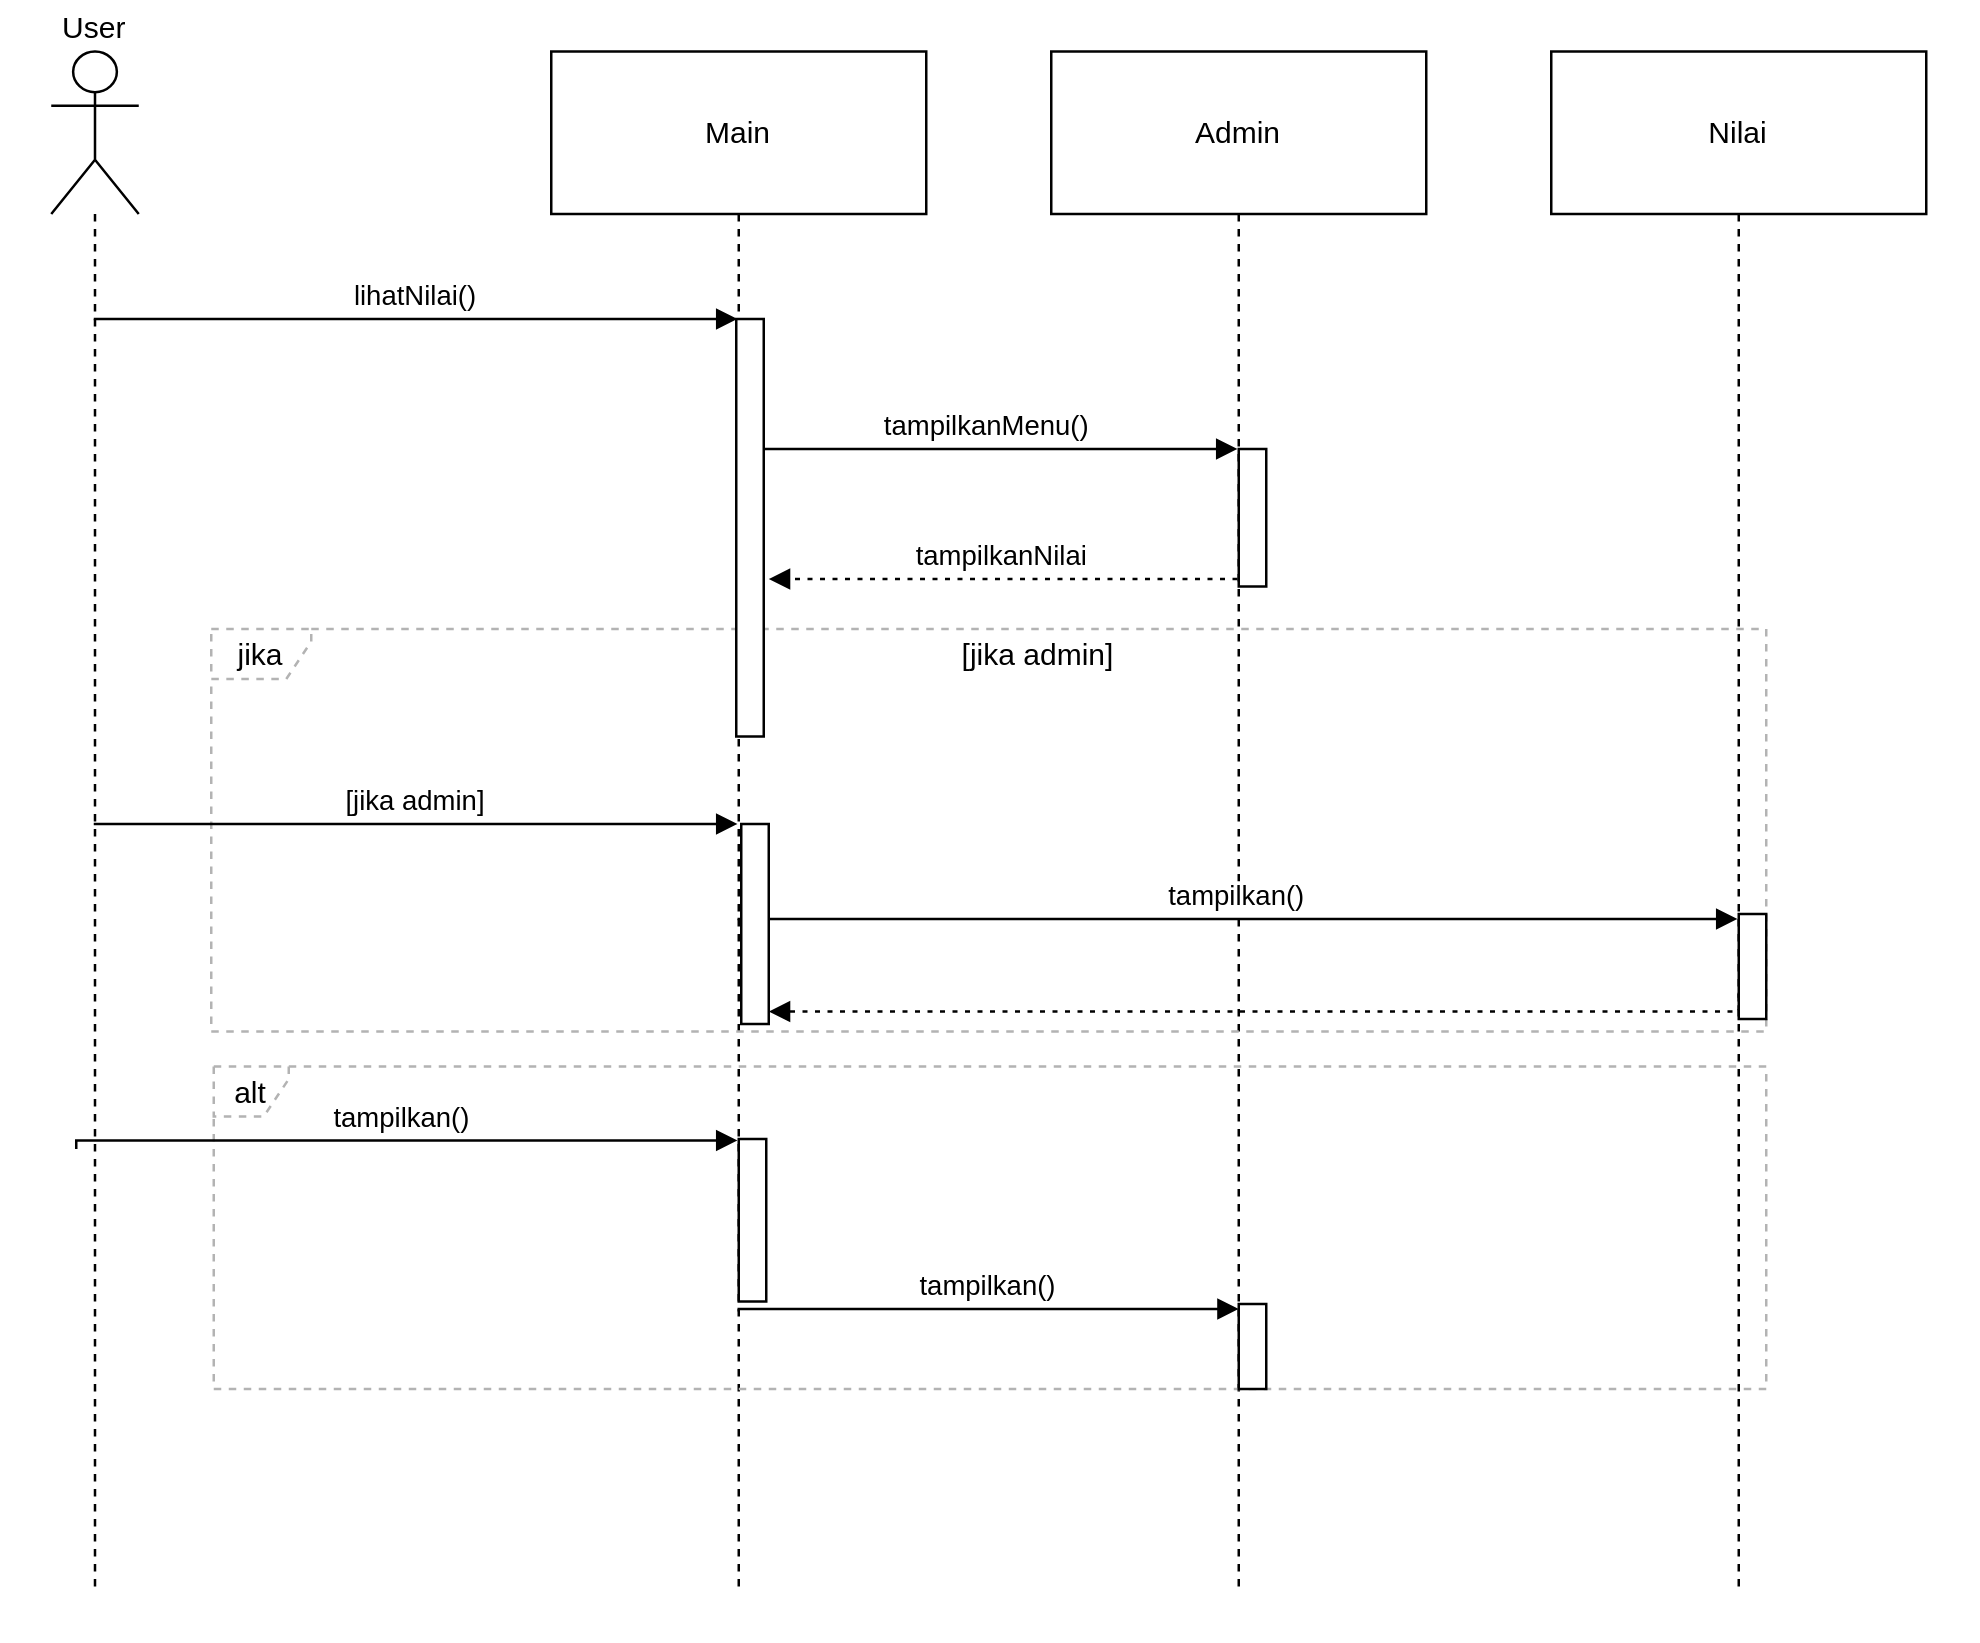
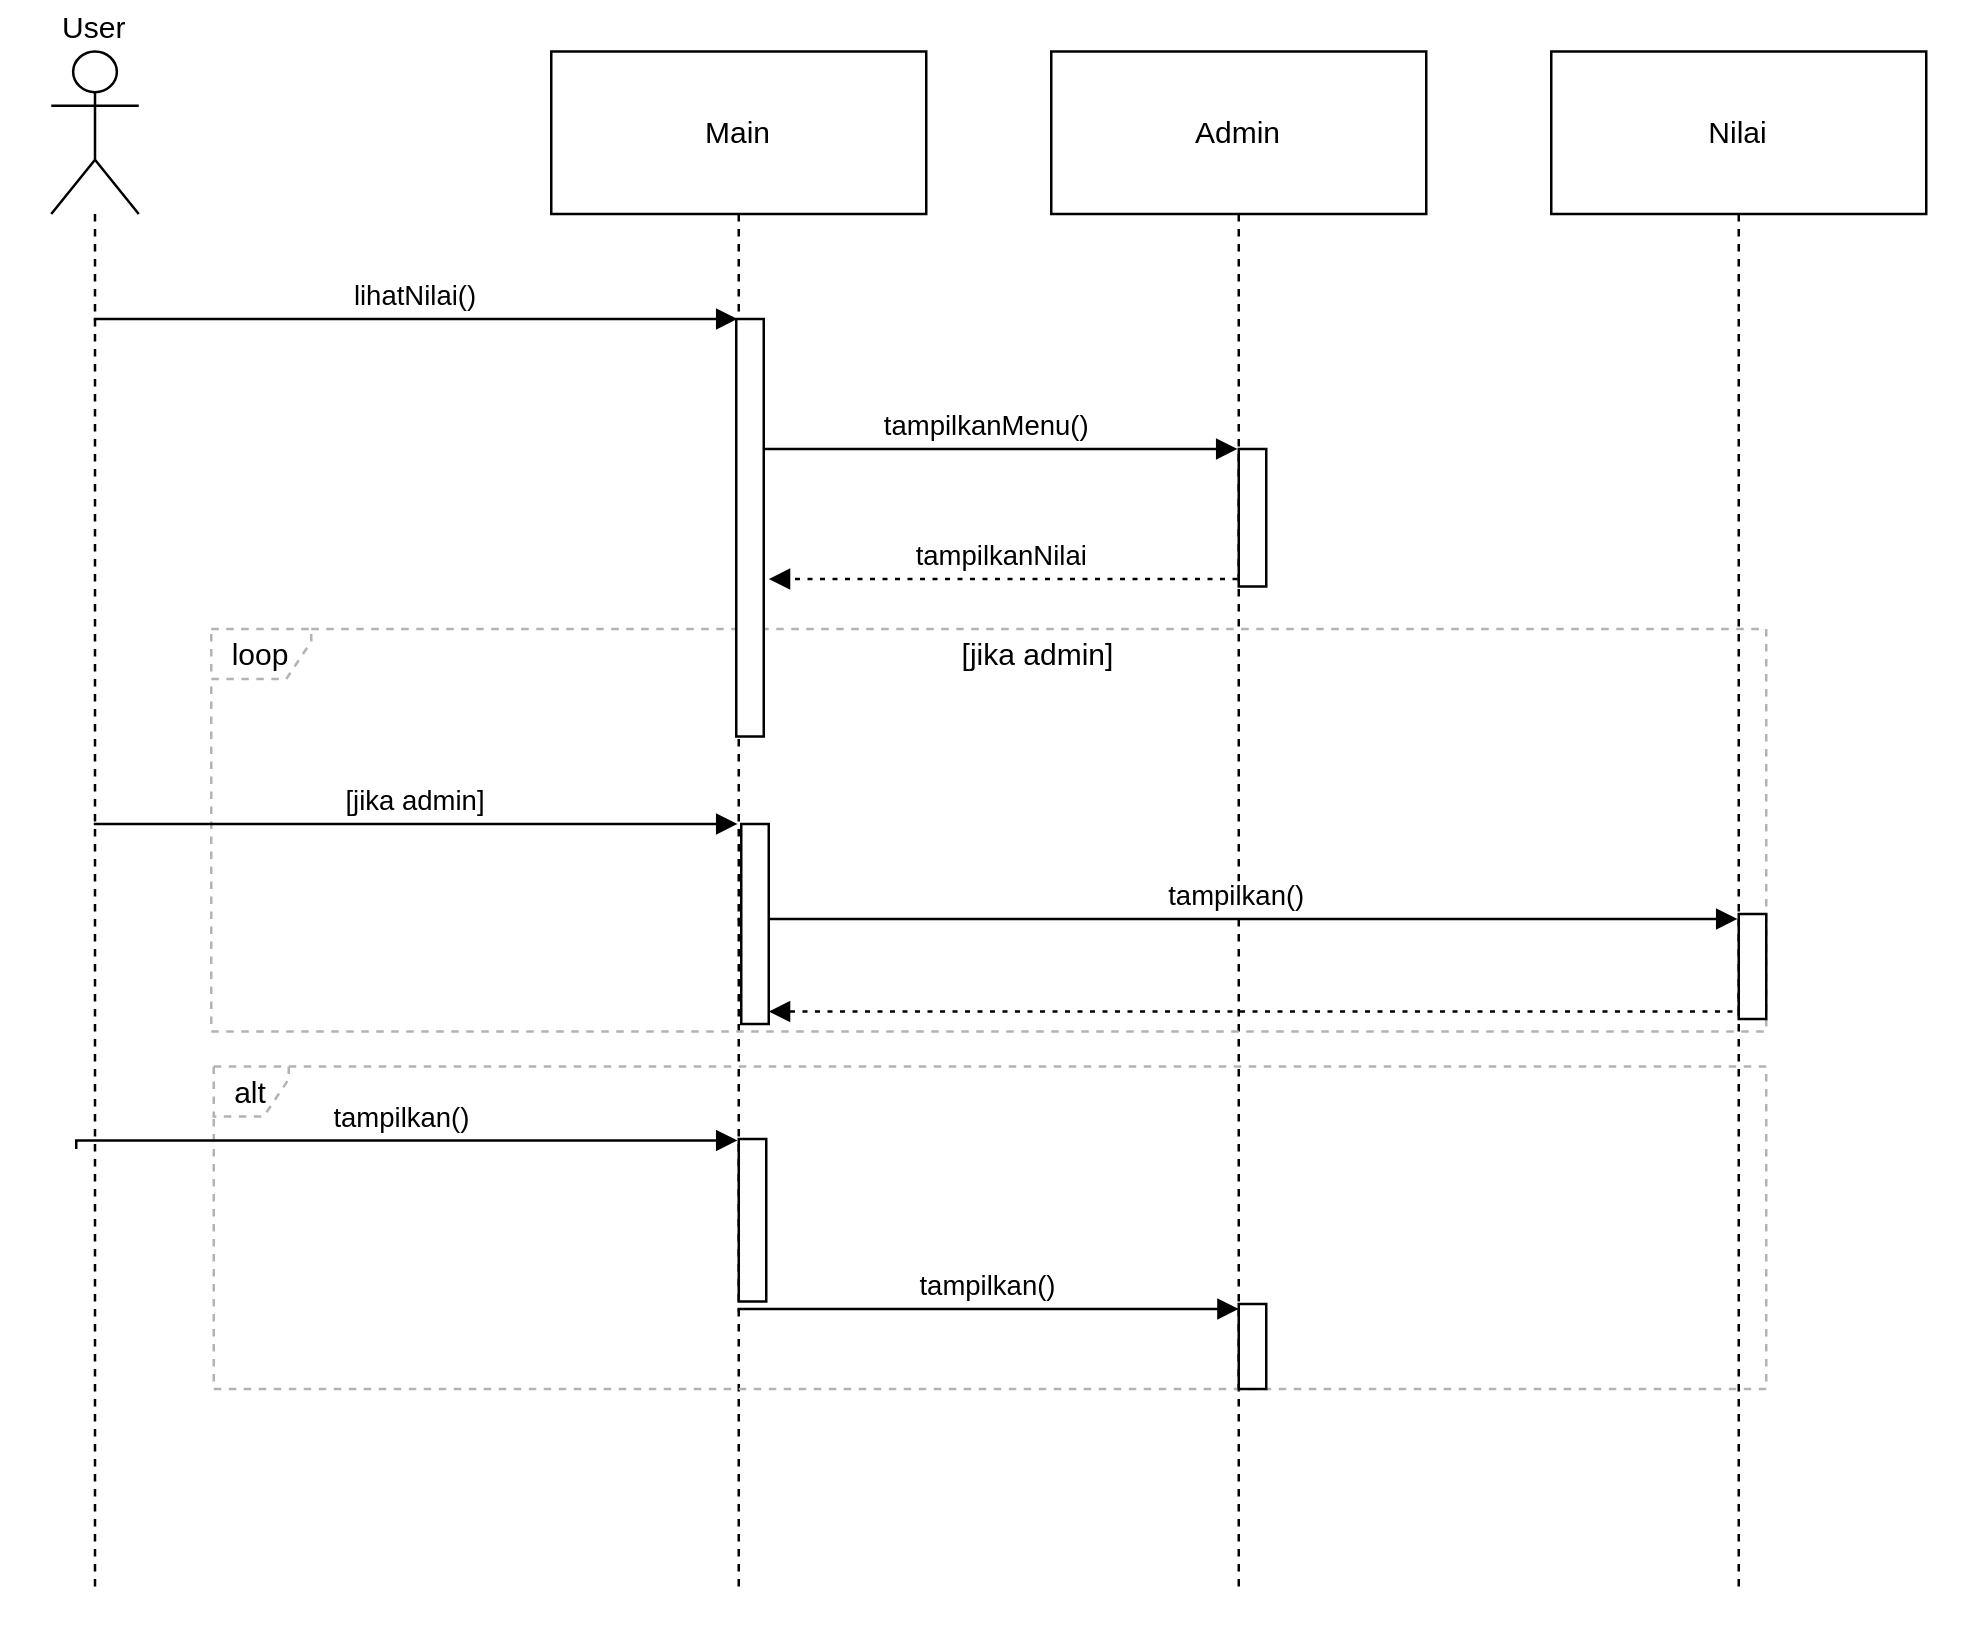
(260, 655) -> (260, 655)
